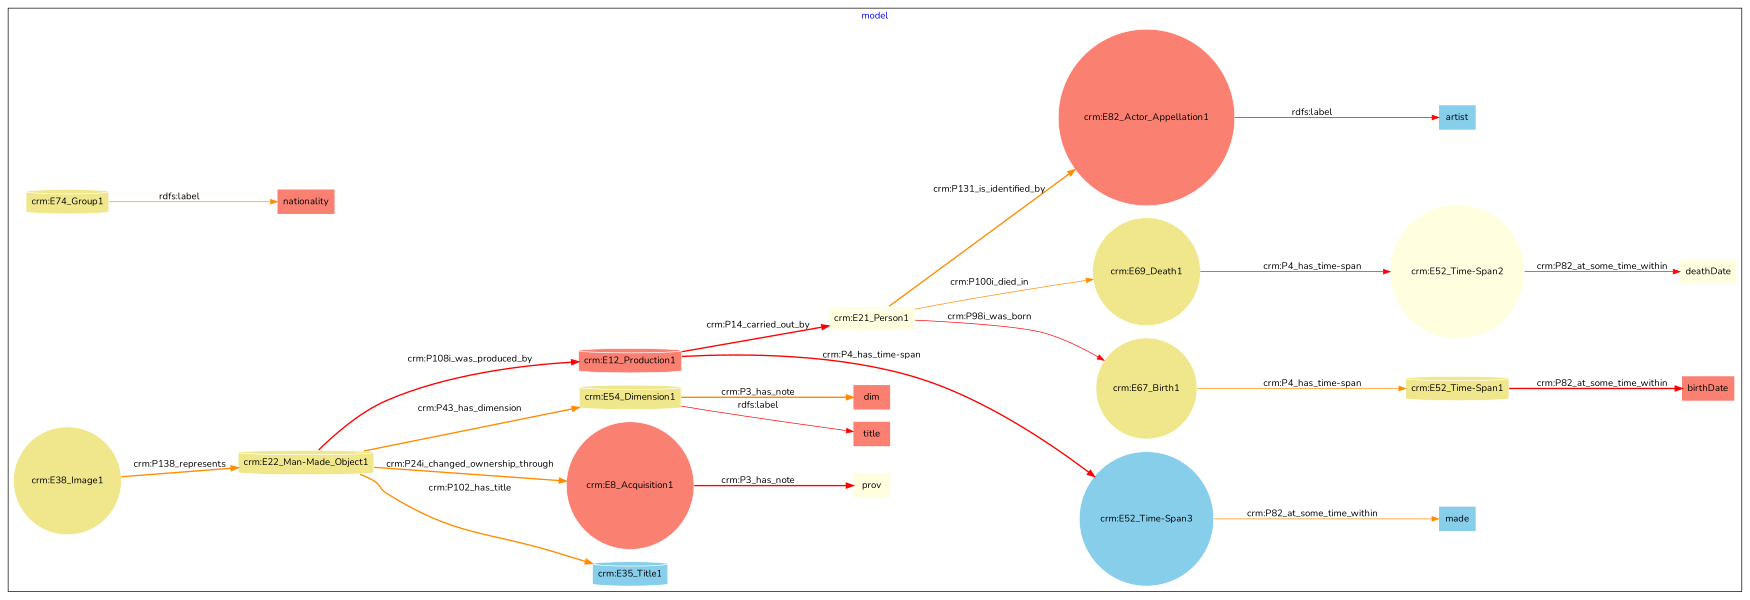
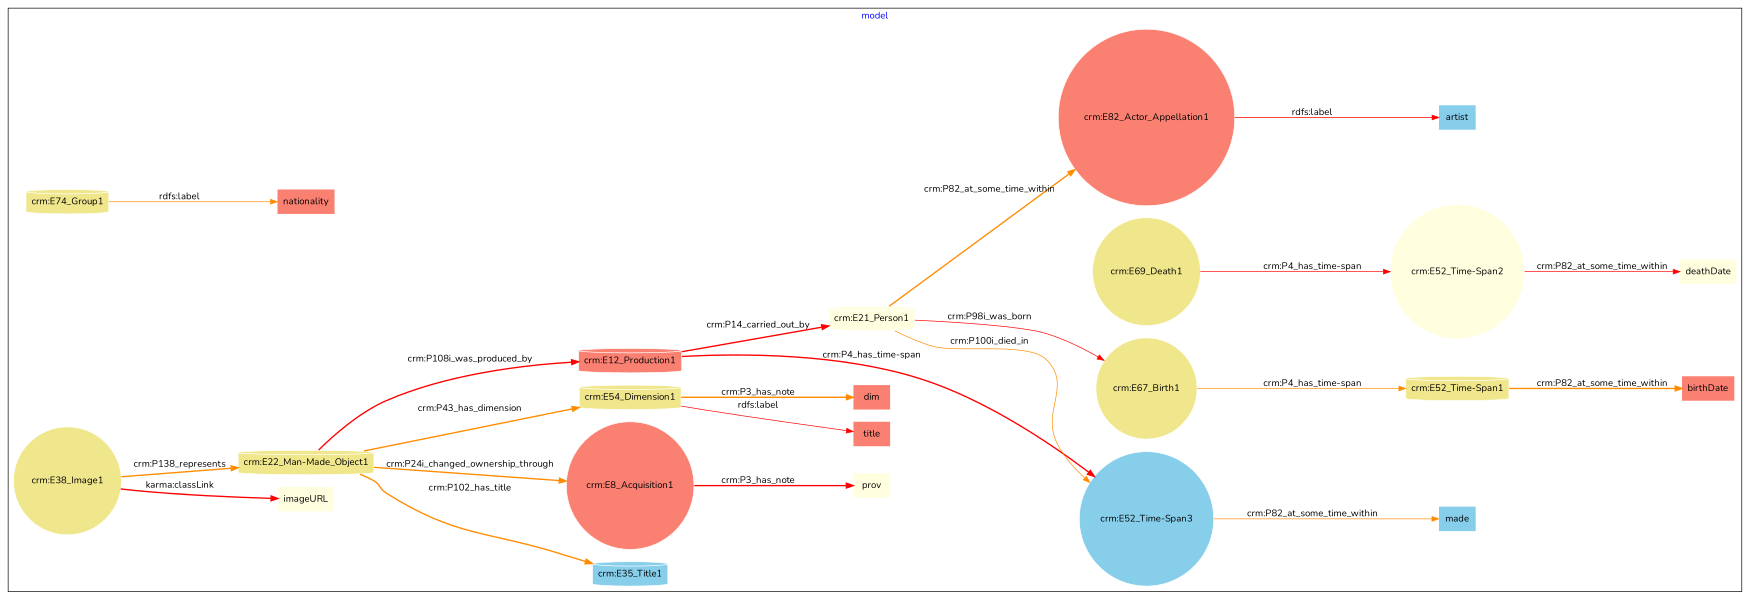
(990, 189) -> (990, 189)
(1000, 294) -> (1036, 354)
(1592, 388) -> (1592, 388)
none -> (306, 499)
